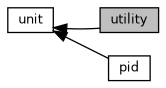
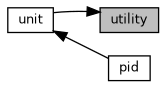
(83, 29) -> (70, 12)
